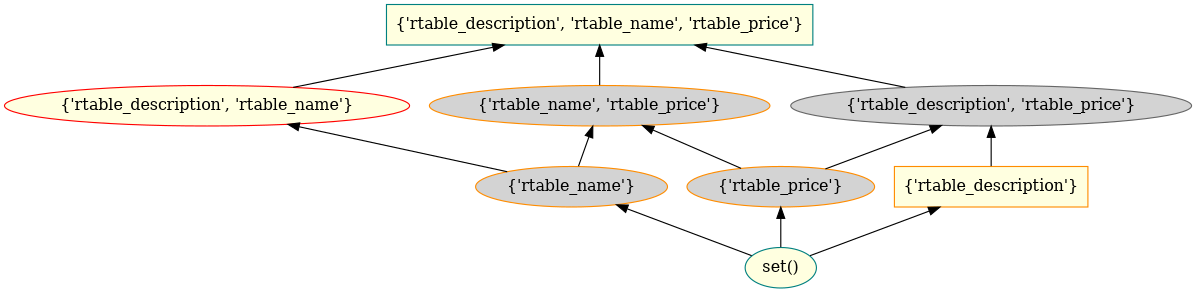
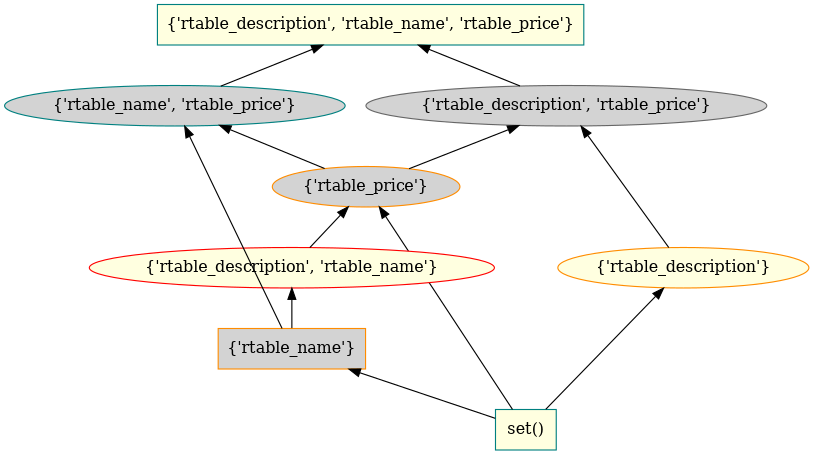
(393, 67) -> (325, 231)
(600, 106) -> (175, 106)
(572, 187) -> (292, 349)
(991, 187) -> (683, 268)
(781, 268) -> (526, 430)
